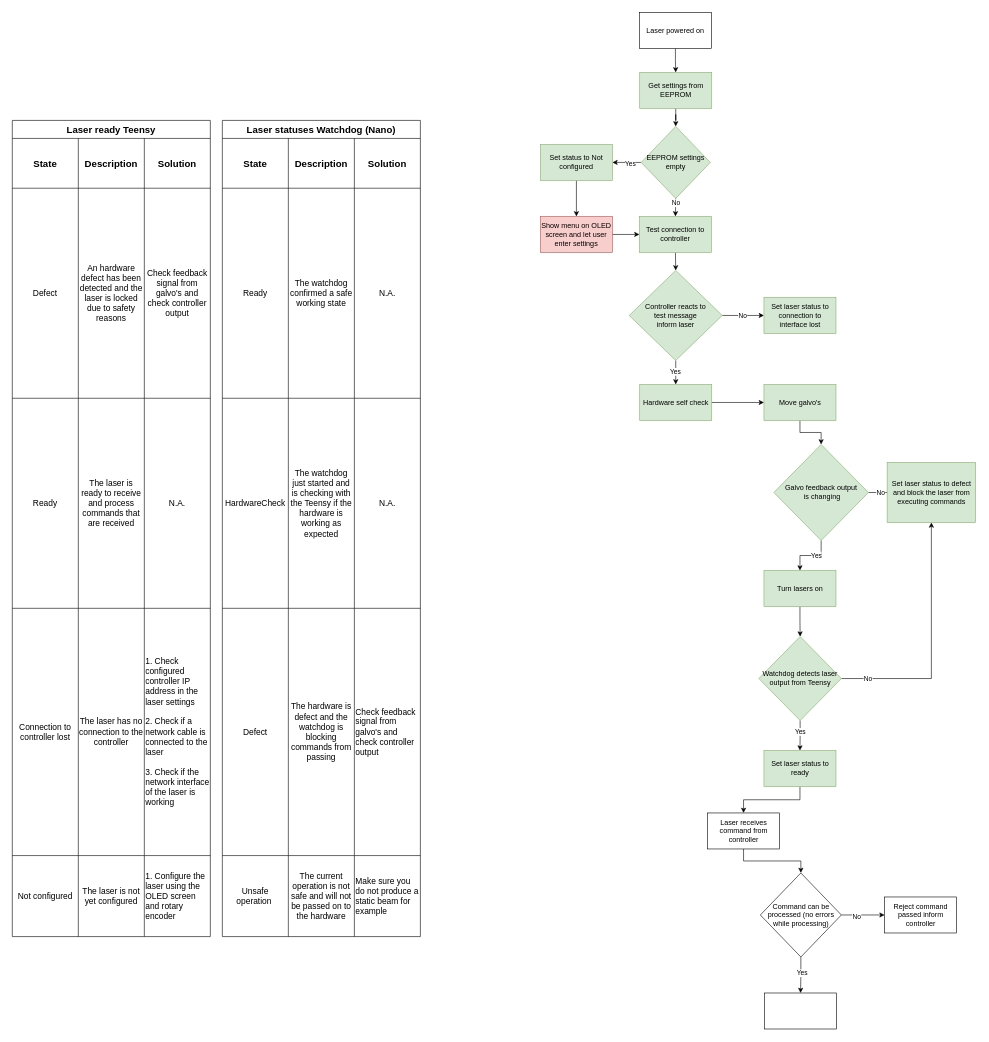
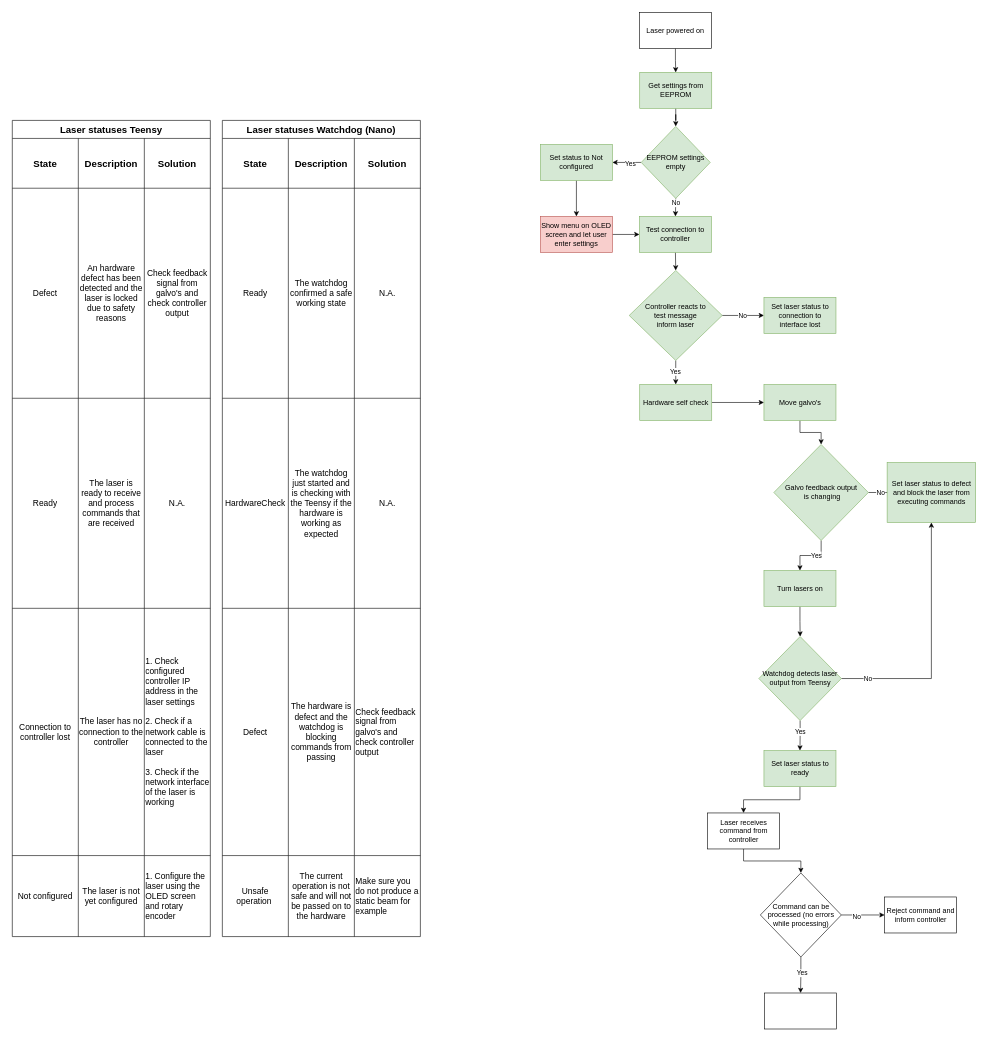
(111, 130) -> (111, 130)
(921, 915) -> (921, 915)
